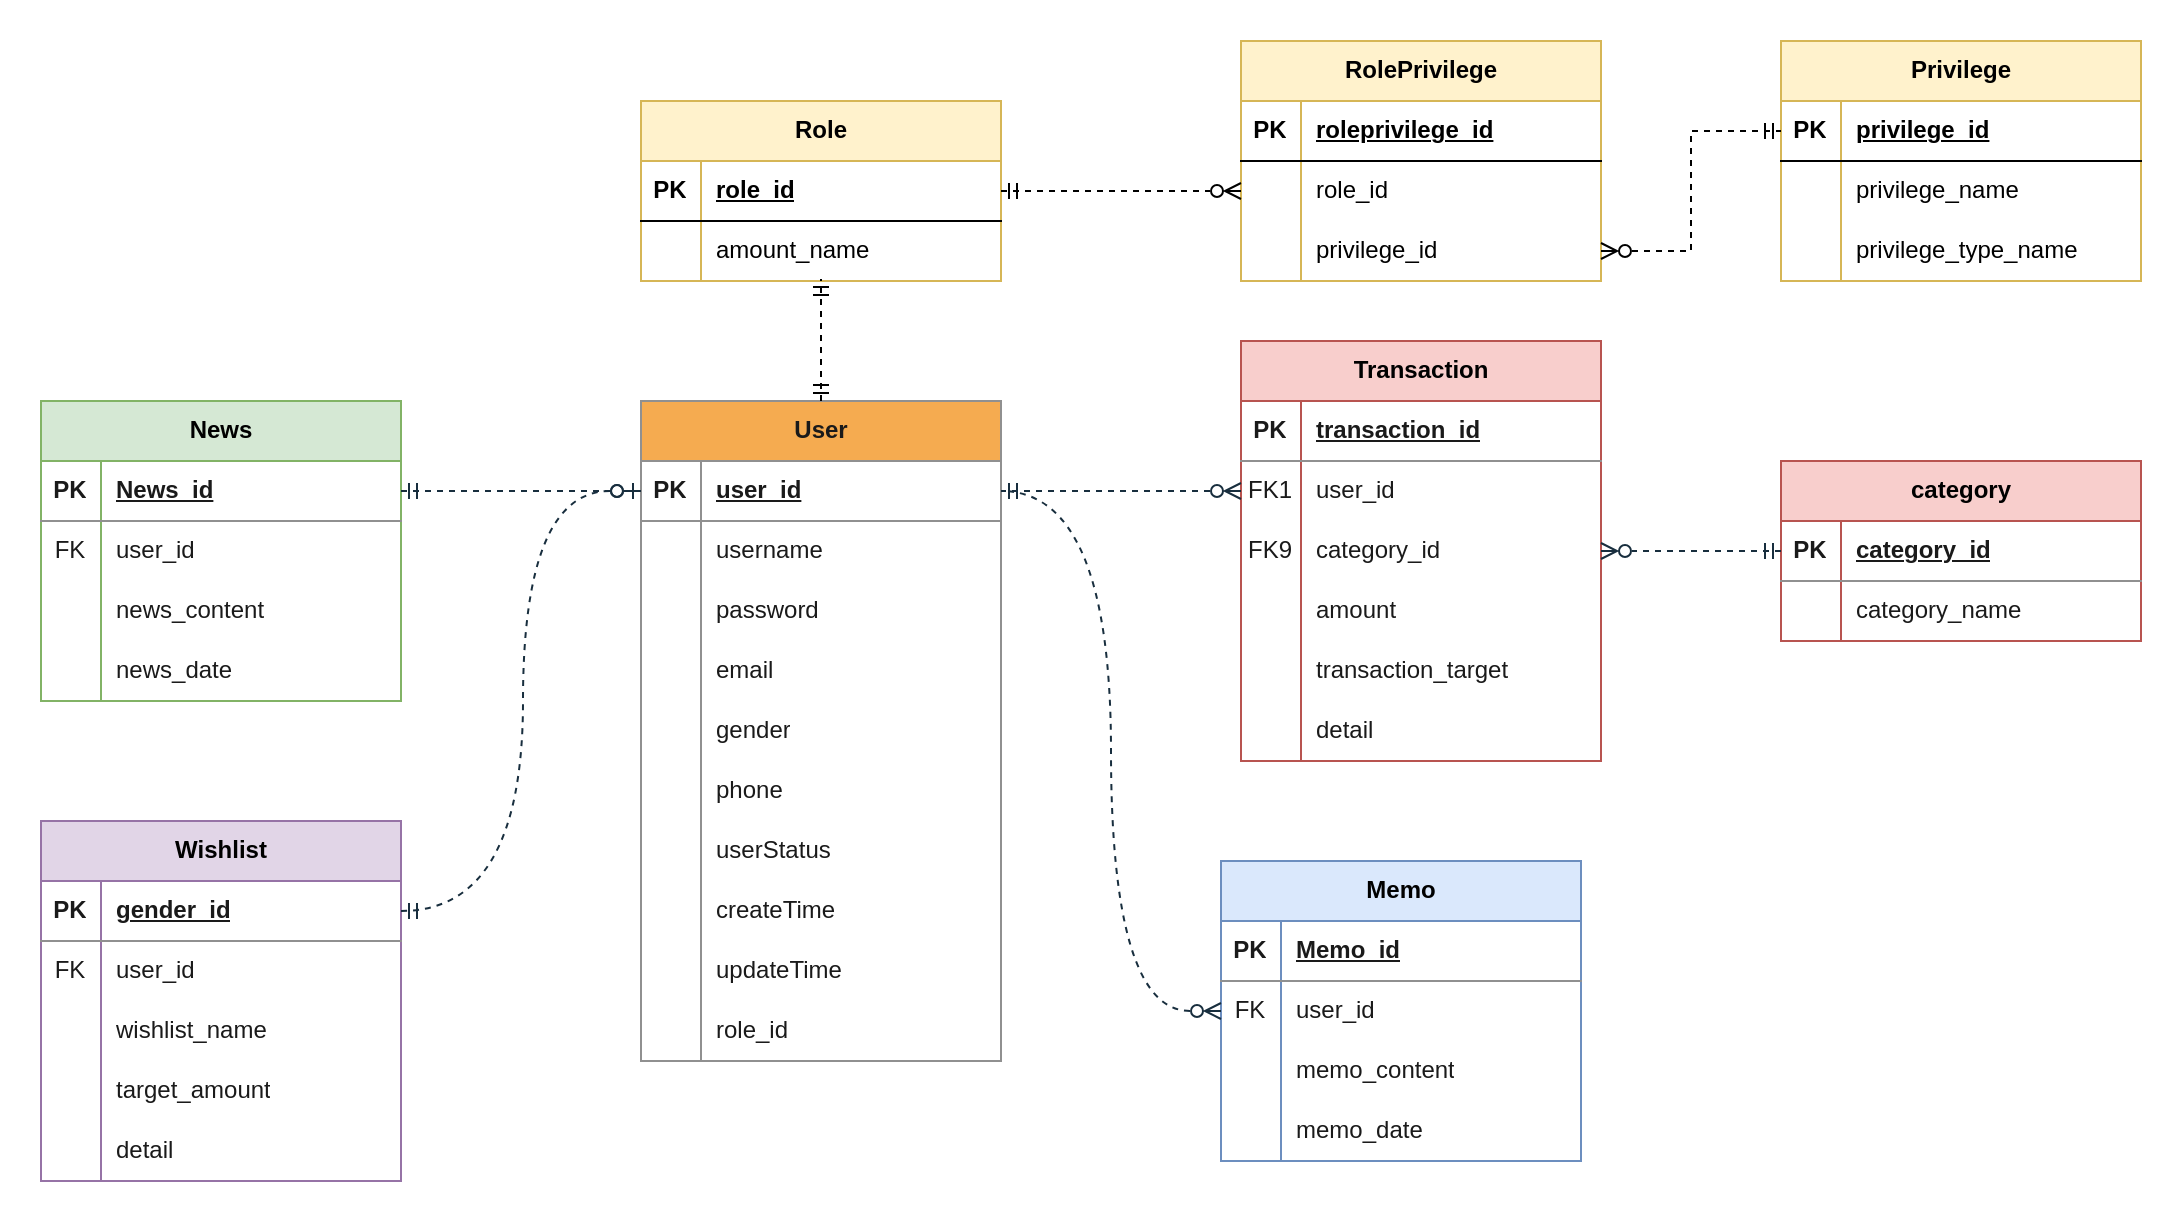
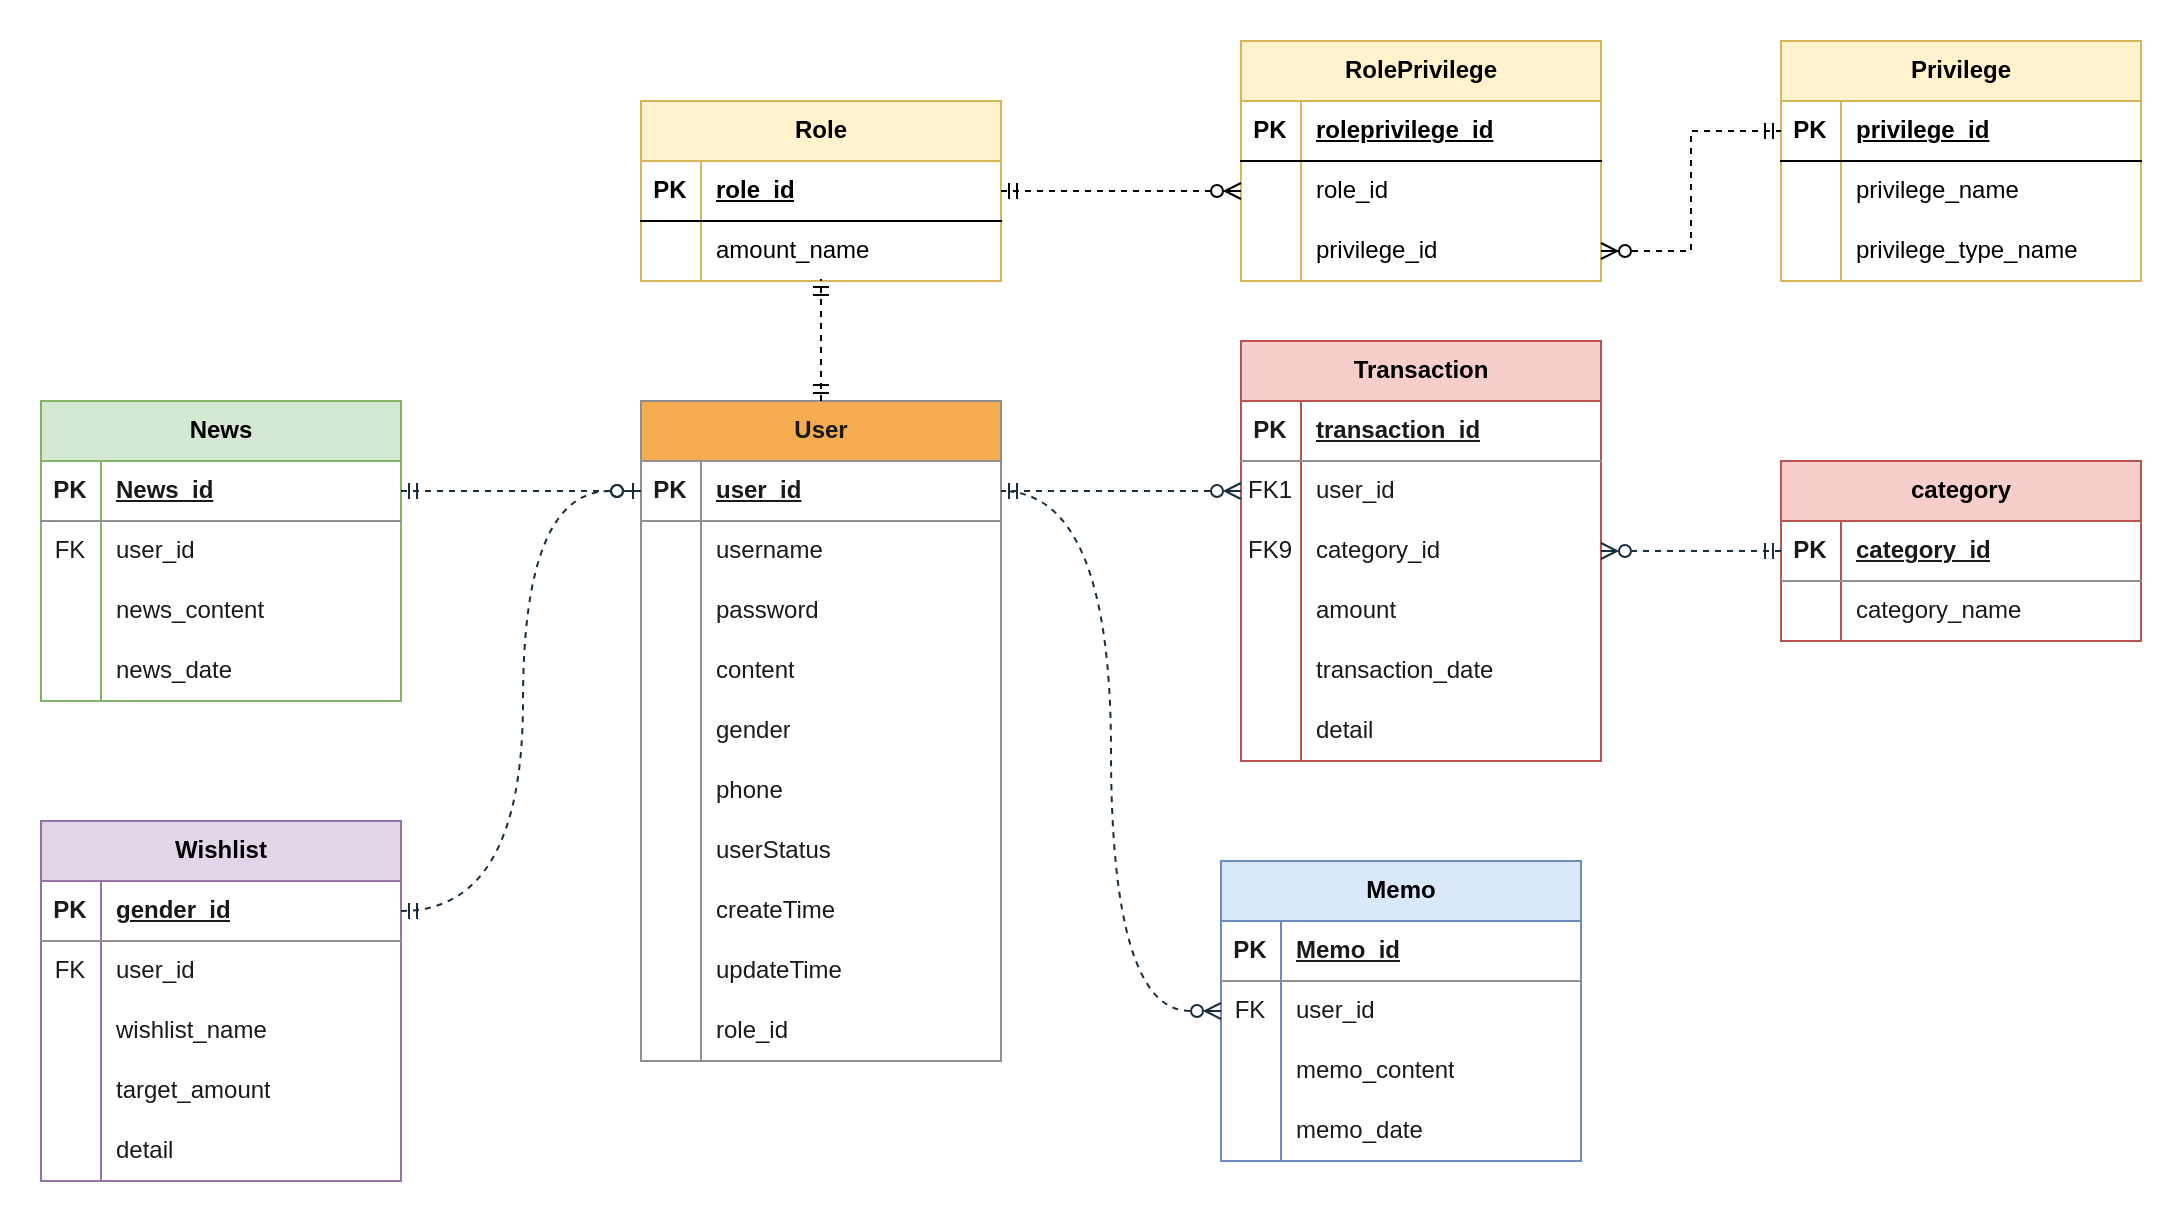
(744, 671) -> (764, 671)
(1435, 671) -> (1421, 671)
